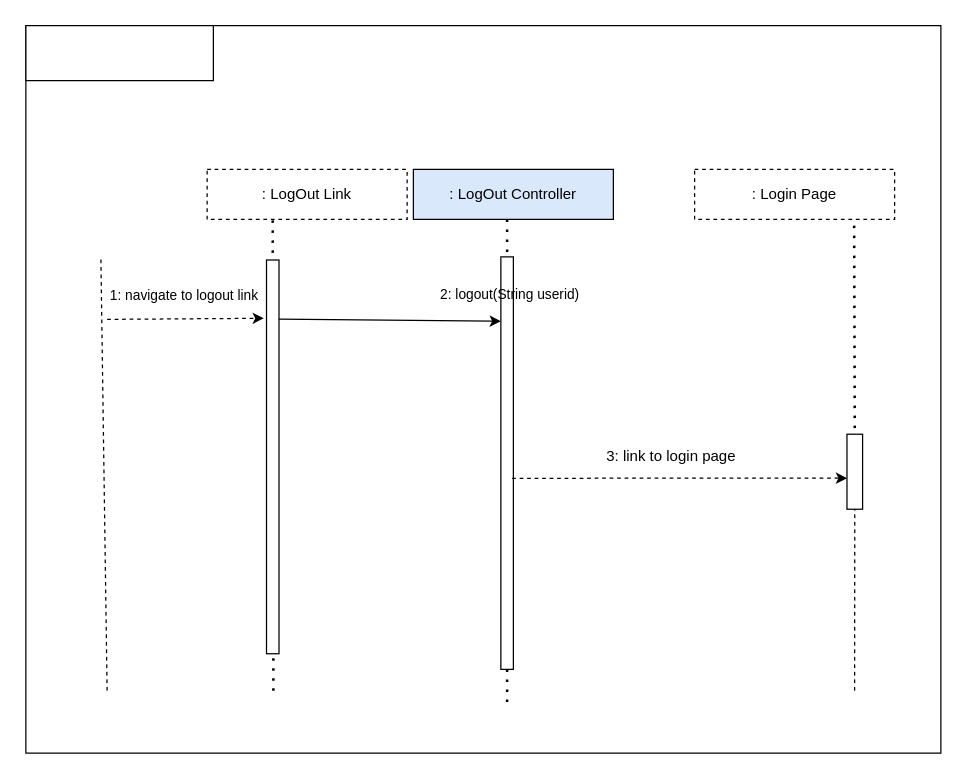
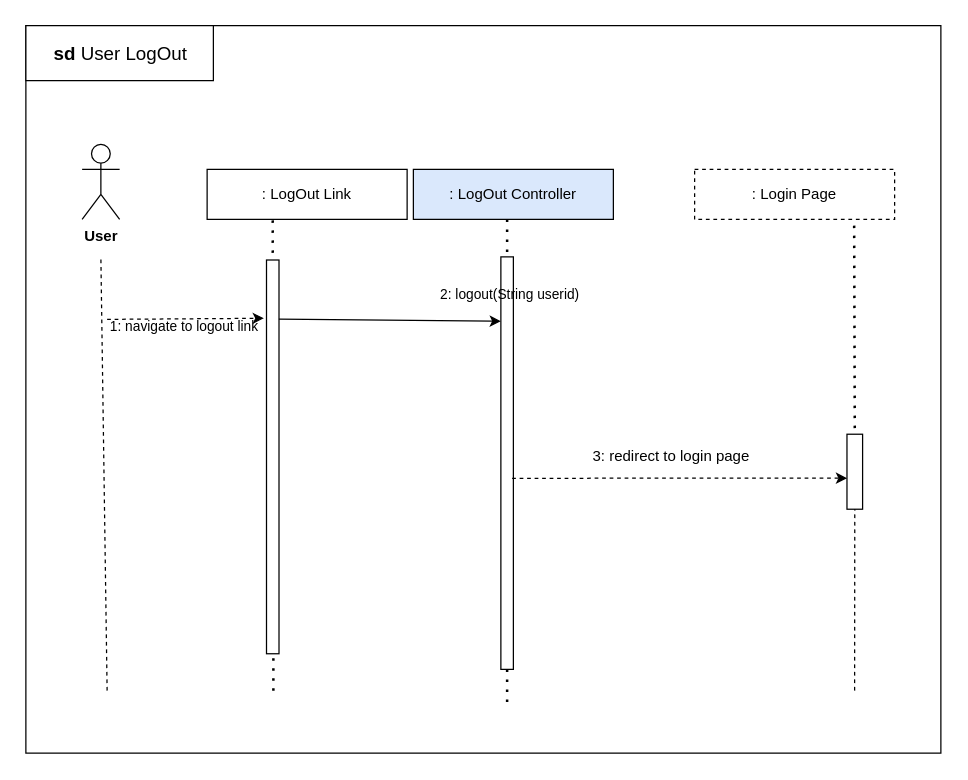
none -> (121, 53)
none -> (101, 182)
(307, 194) -> (307, 194)
(186, 295) -> (186, 326)
(671, 457) -> (671, 457)
